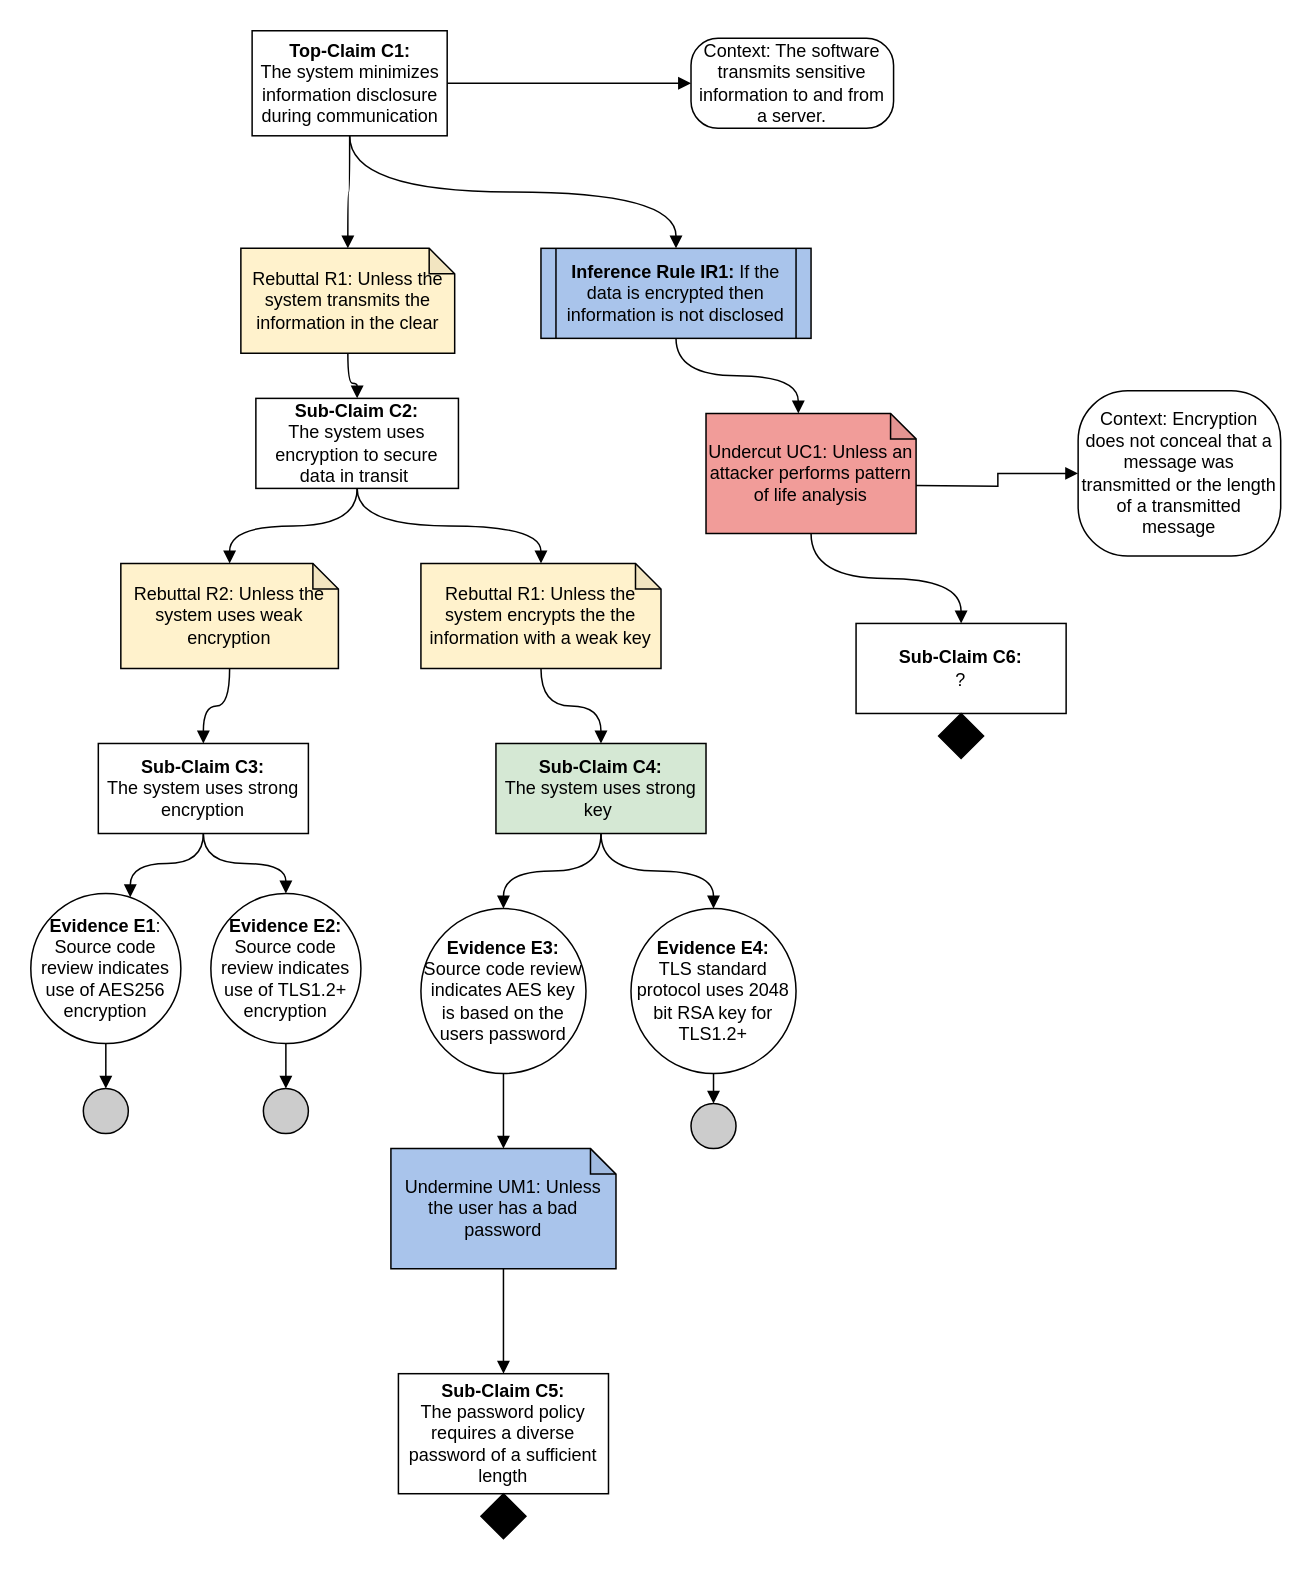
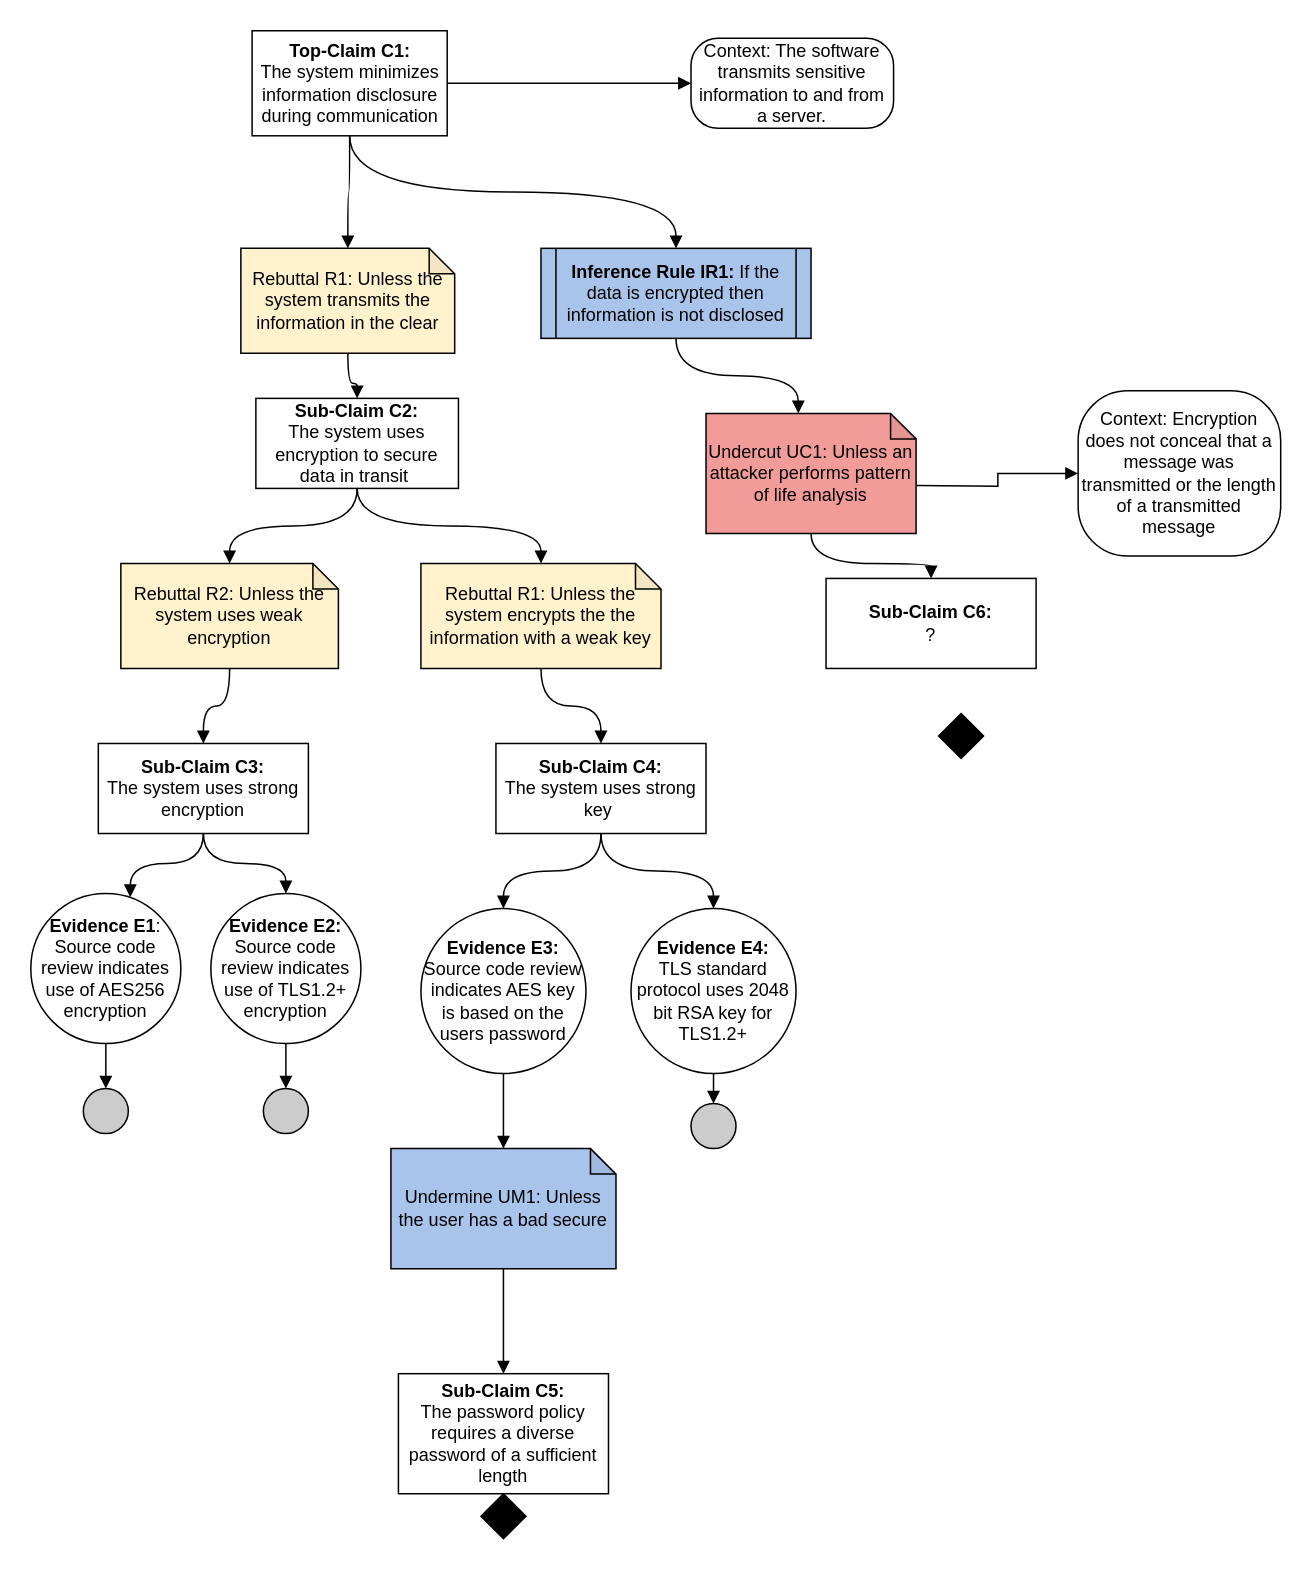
(961, 668) -> (931, 623)
(601, 788) -> (601, 788)
(503, 1208) -> (503, 1208)
